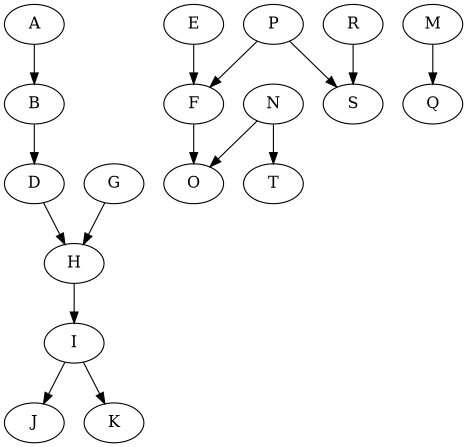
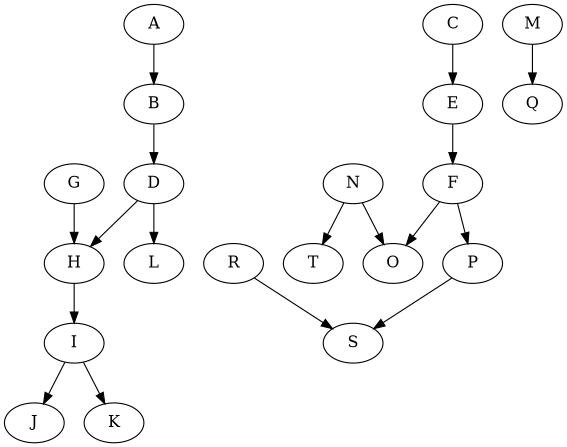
none -> (453, 24)
(238, 60) -> (461, 218)
none -> (154, 263)
